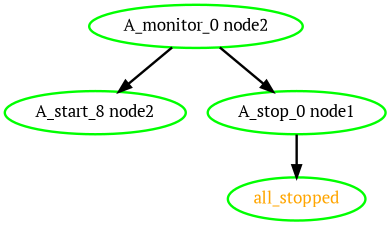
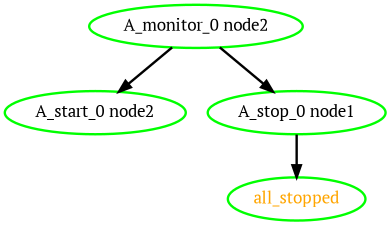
(95, 113) -> (95, 113)
